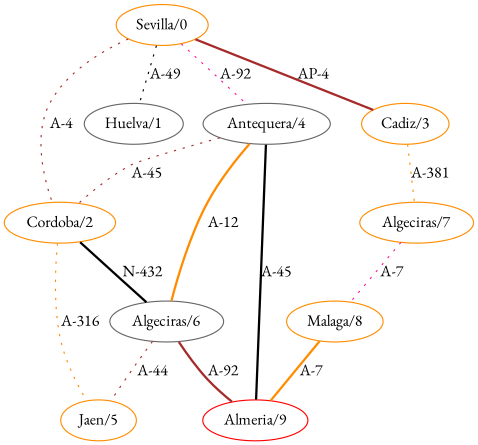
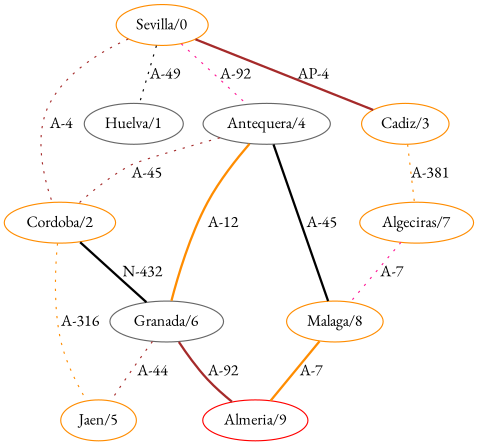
(261, 272) -> (301, 223)
(167, 322) -> (167, 322)
